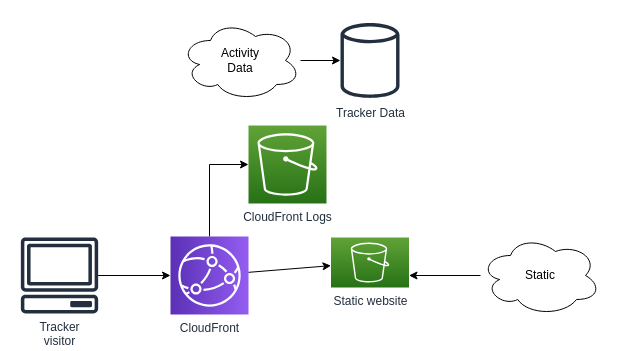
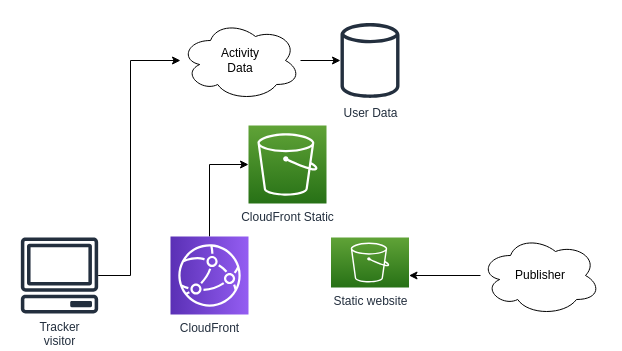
(371, 114) -> (371, 114)
none -> (131, 146)
(288, 218) -> (288, 218)
(287, 269) -> none
(147, 276) -> none
(541, 276) -> (541, 276)
